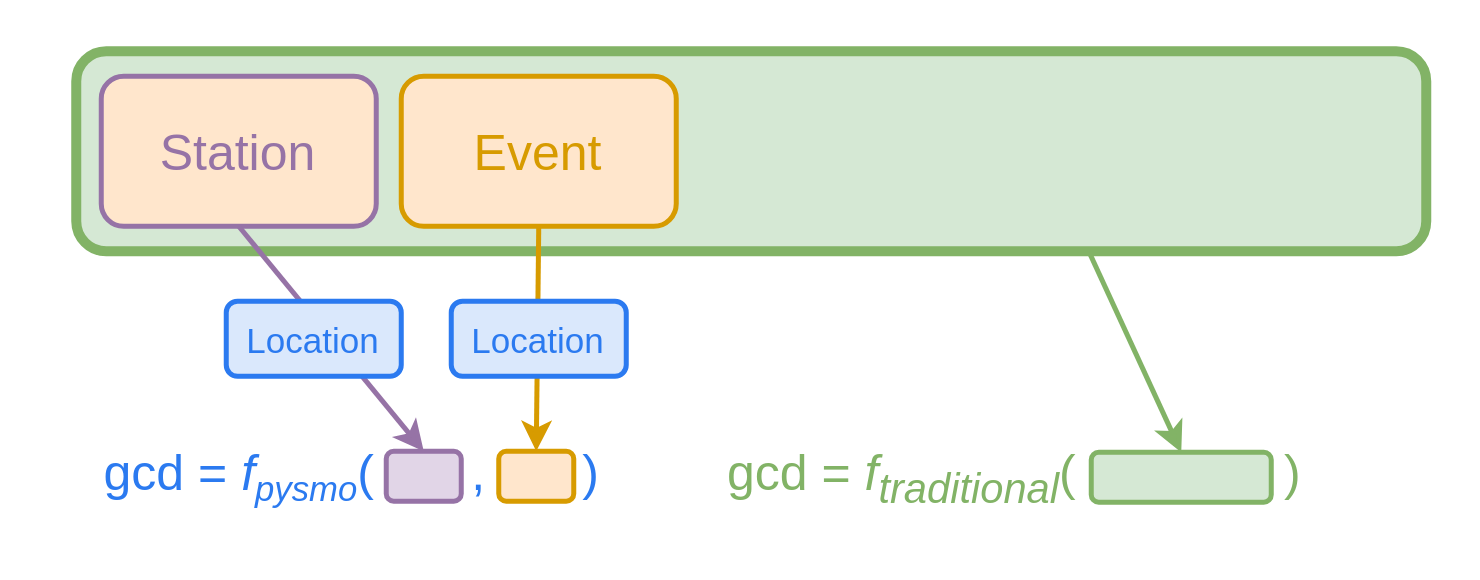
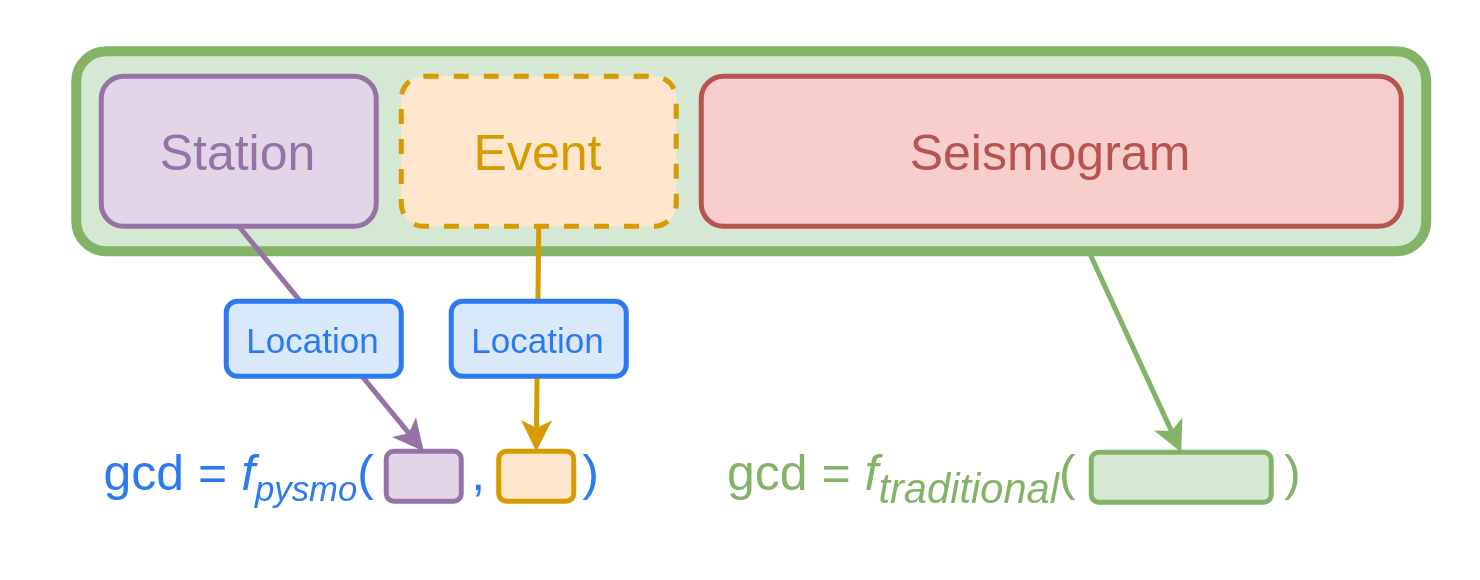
(239, 151) -> (239, 151)
(539, 151) -> (539, 151)
none -> (1051, 151)
